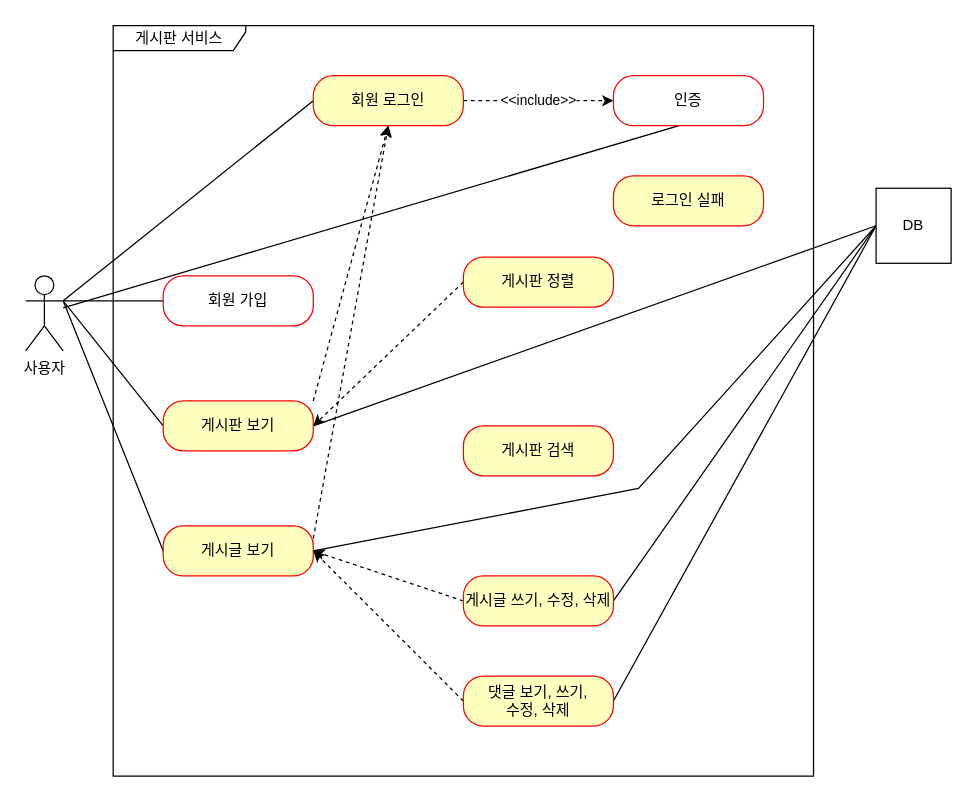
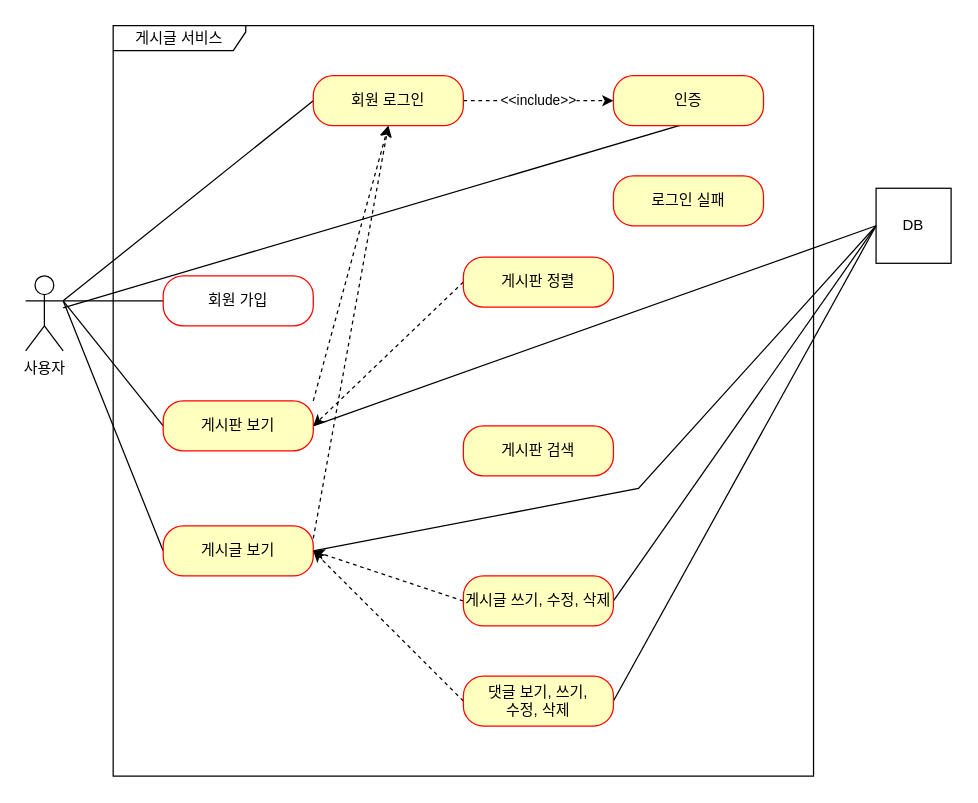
(179, 38) -> (179, 38)
(688, 101) -> (688, 101)
